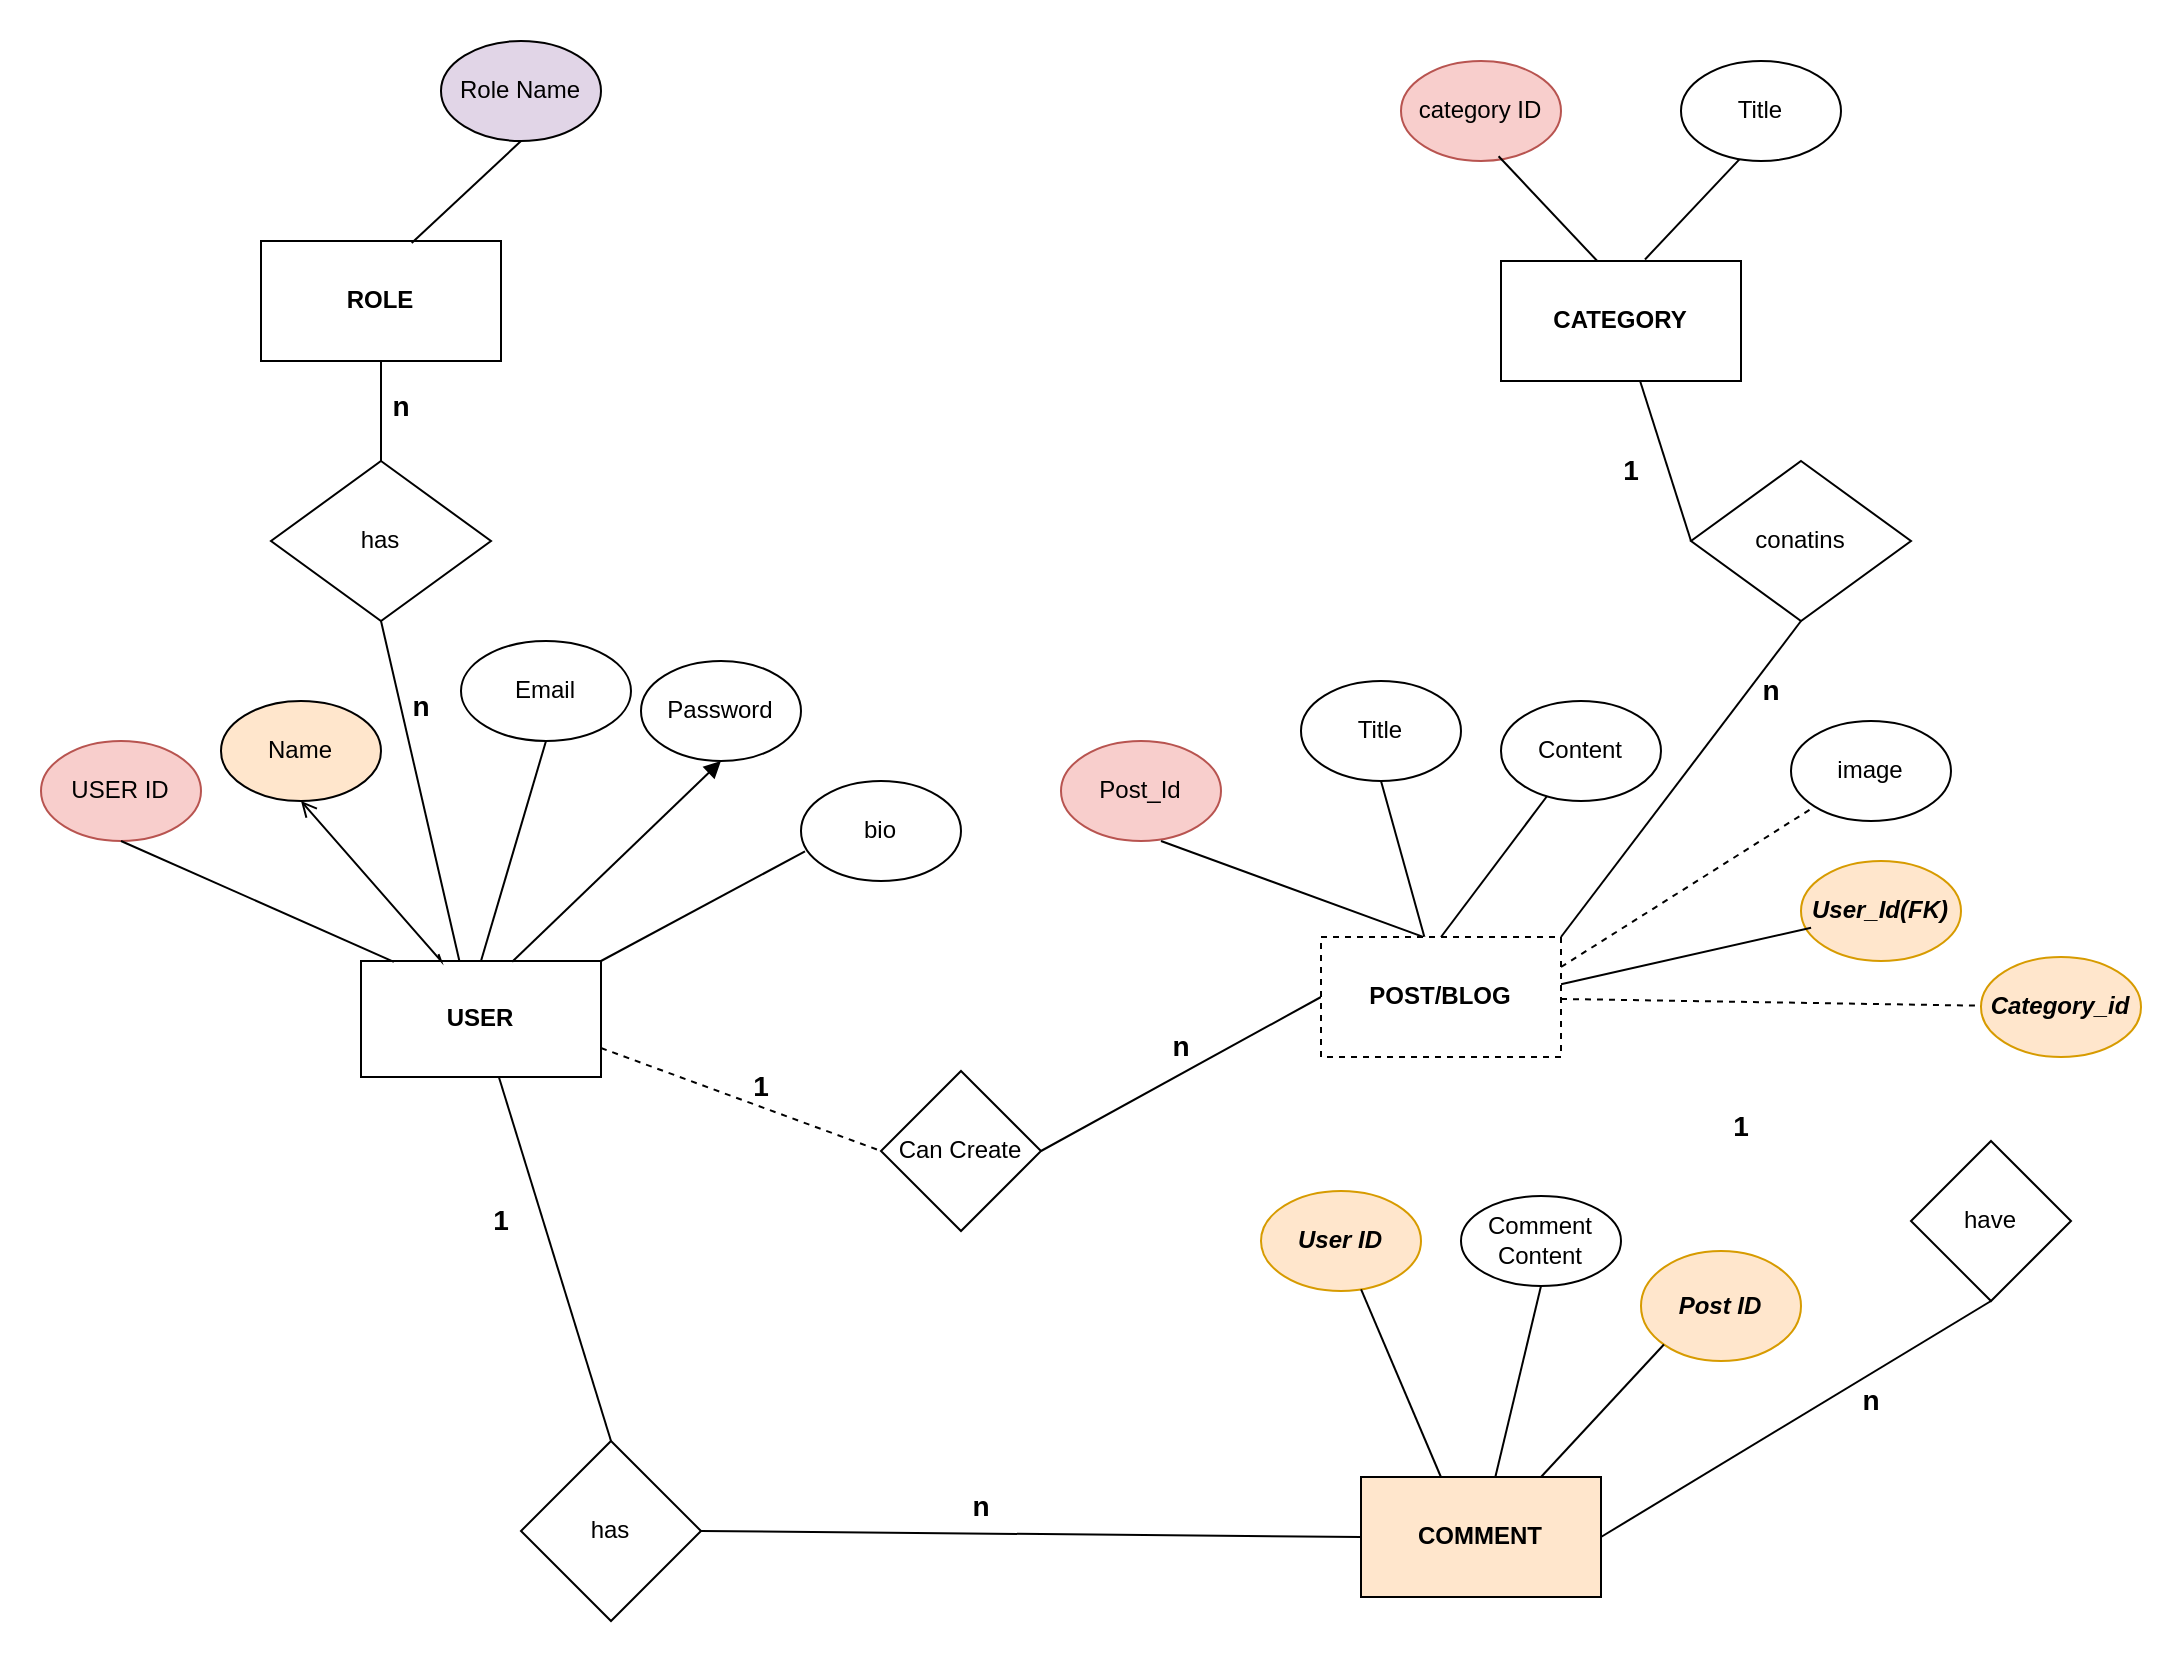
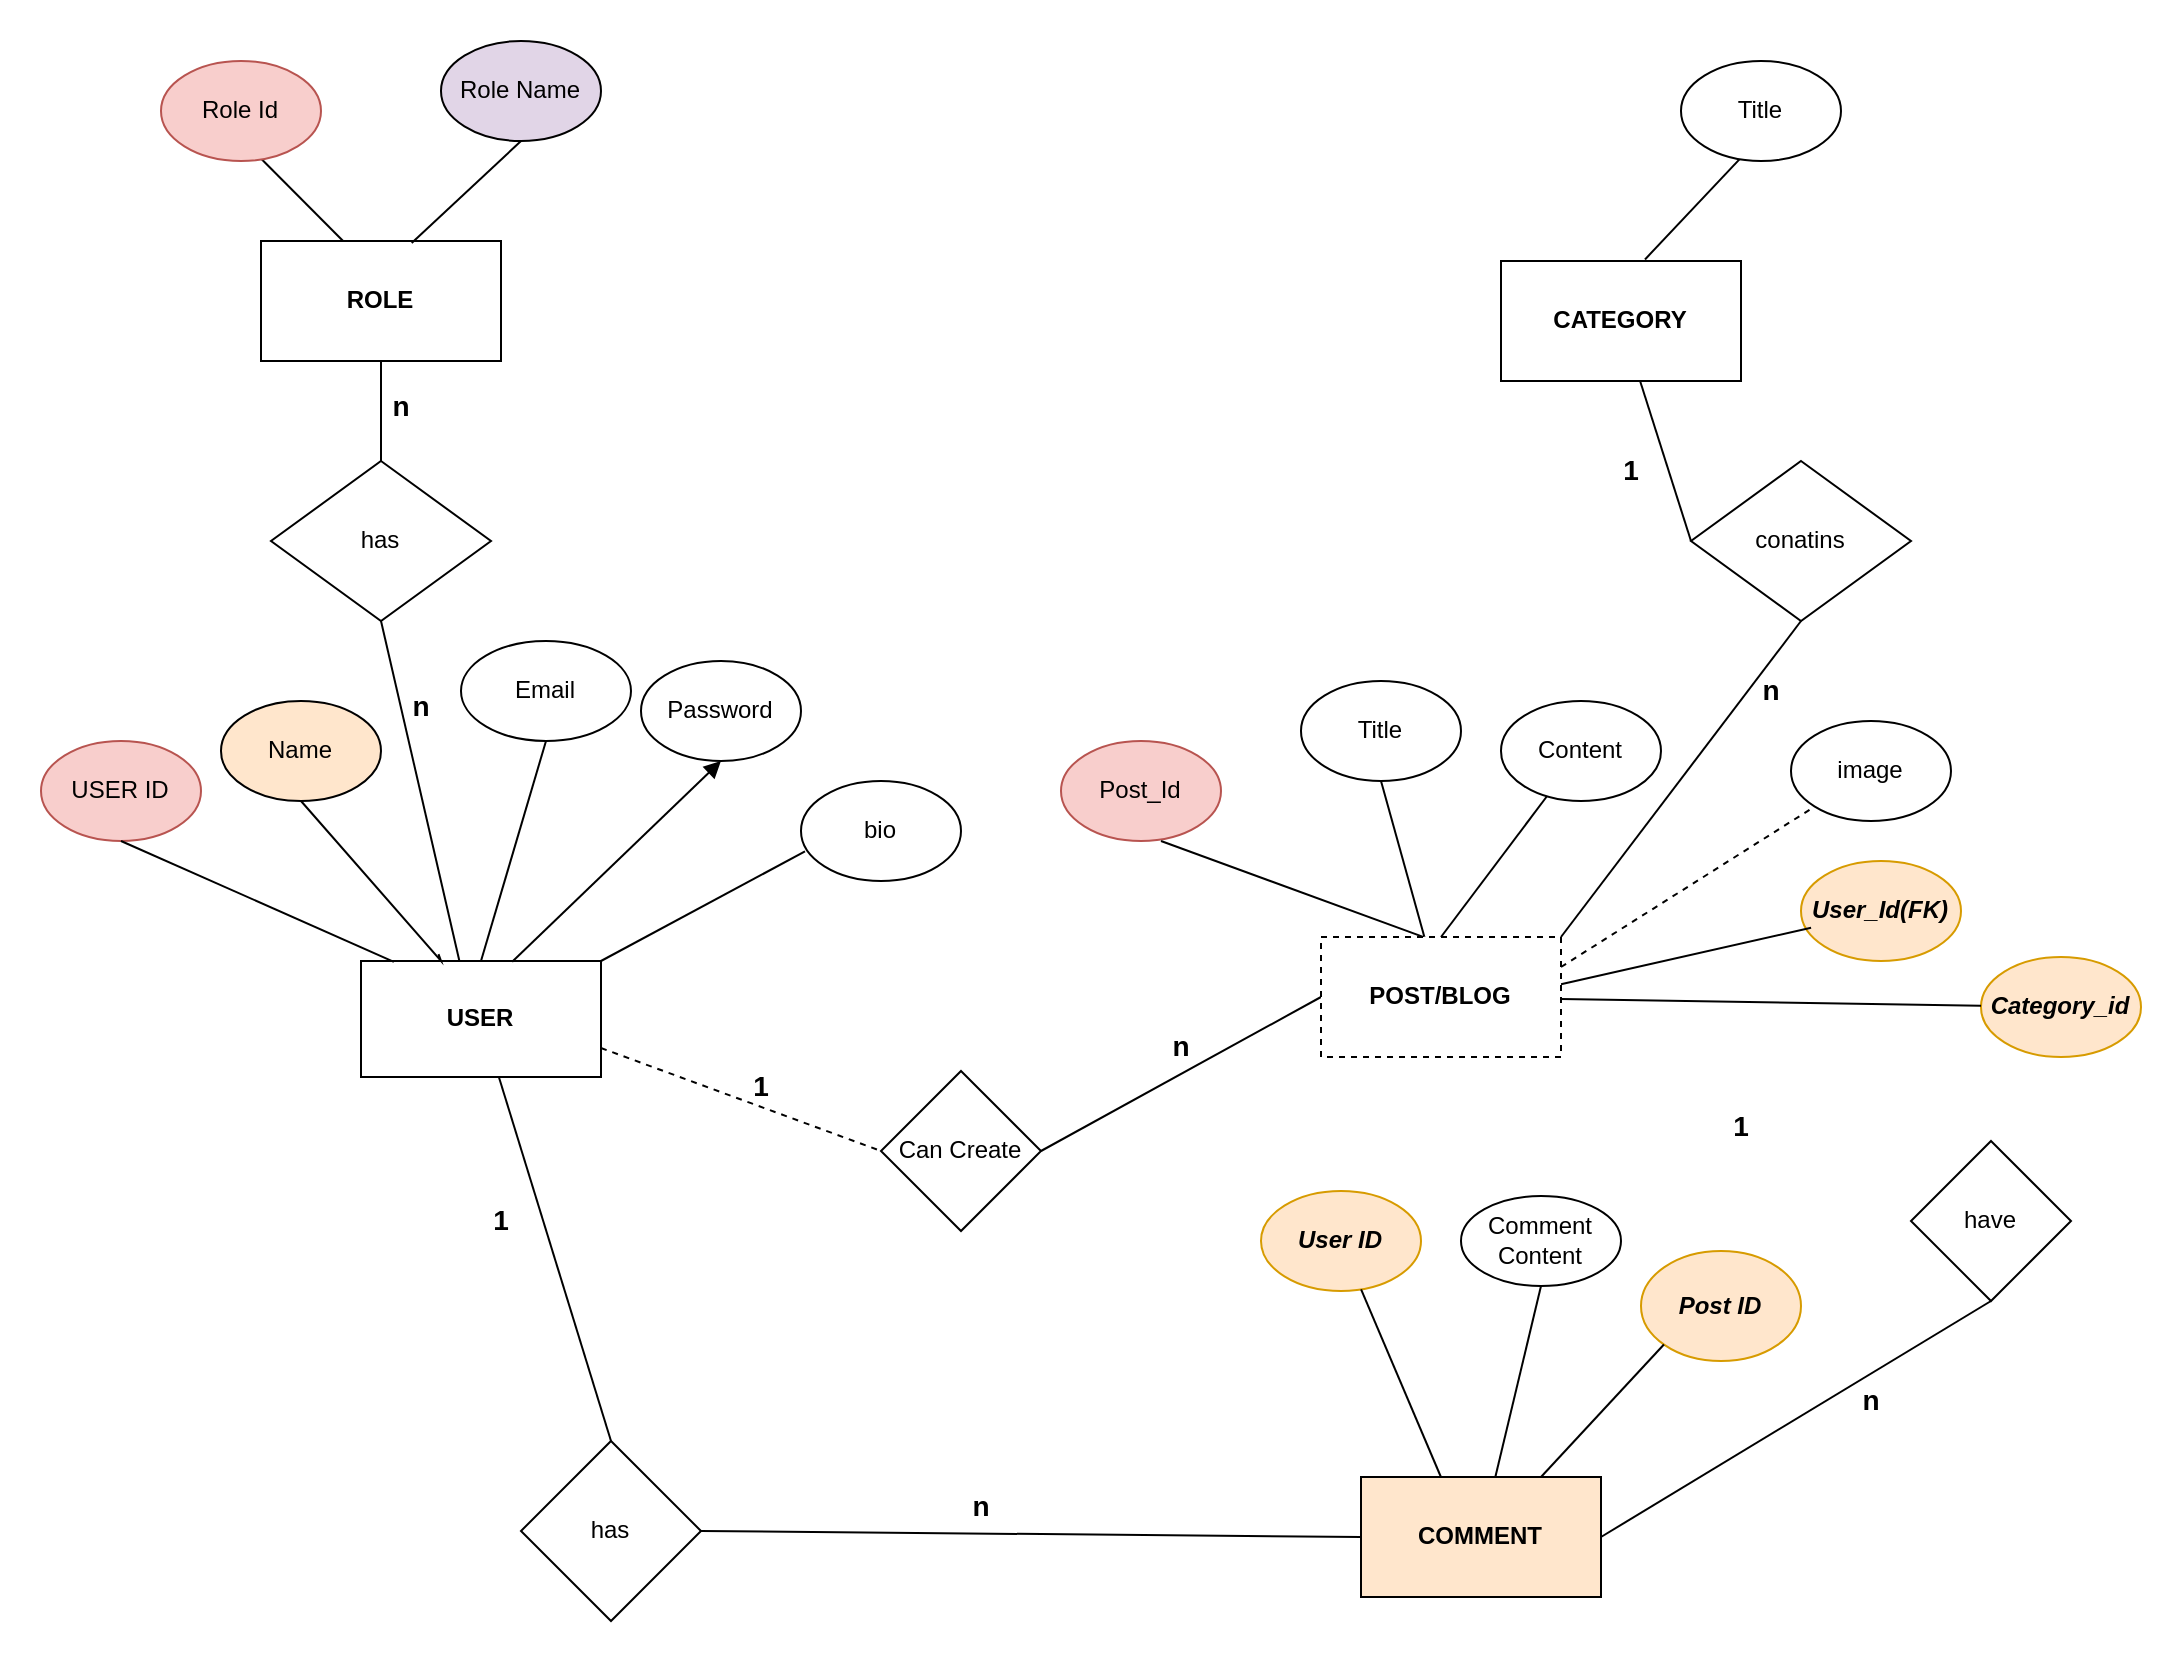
none -> (241, 111)
(1481, 111) -> none
none -> (301, 199)
(1548, 209) -> none
(306, 807) -> (304, 805)
(1773, 1002) -> (1773, 1002)
